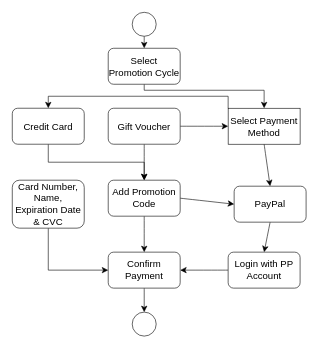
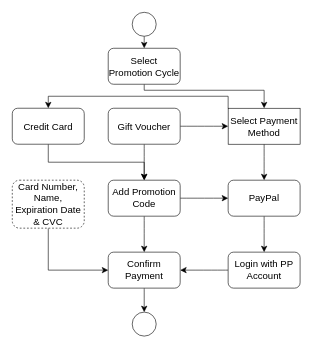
(48, 204) -> (48, 204)
(270, 204) -> (264, 198)
